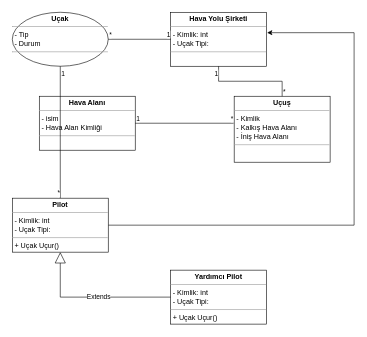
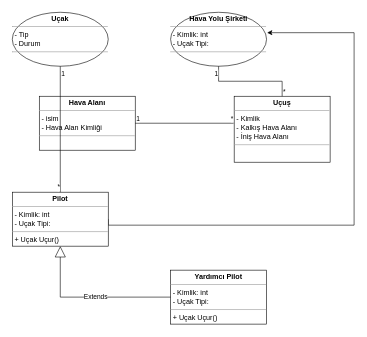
(140, 39) -> none
(219, 39) -> (219, 39)
(60, 225) -> (60, 219)
